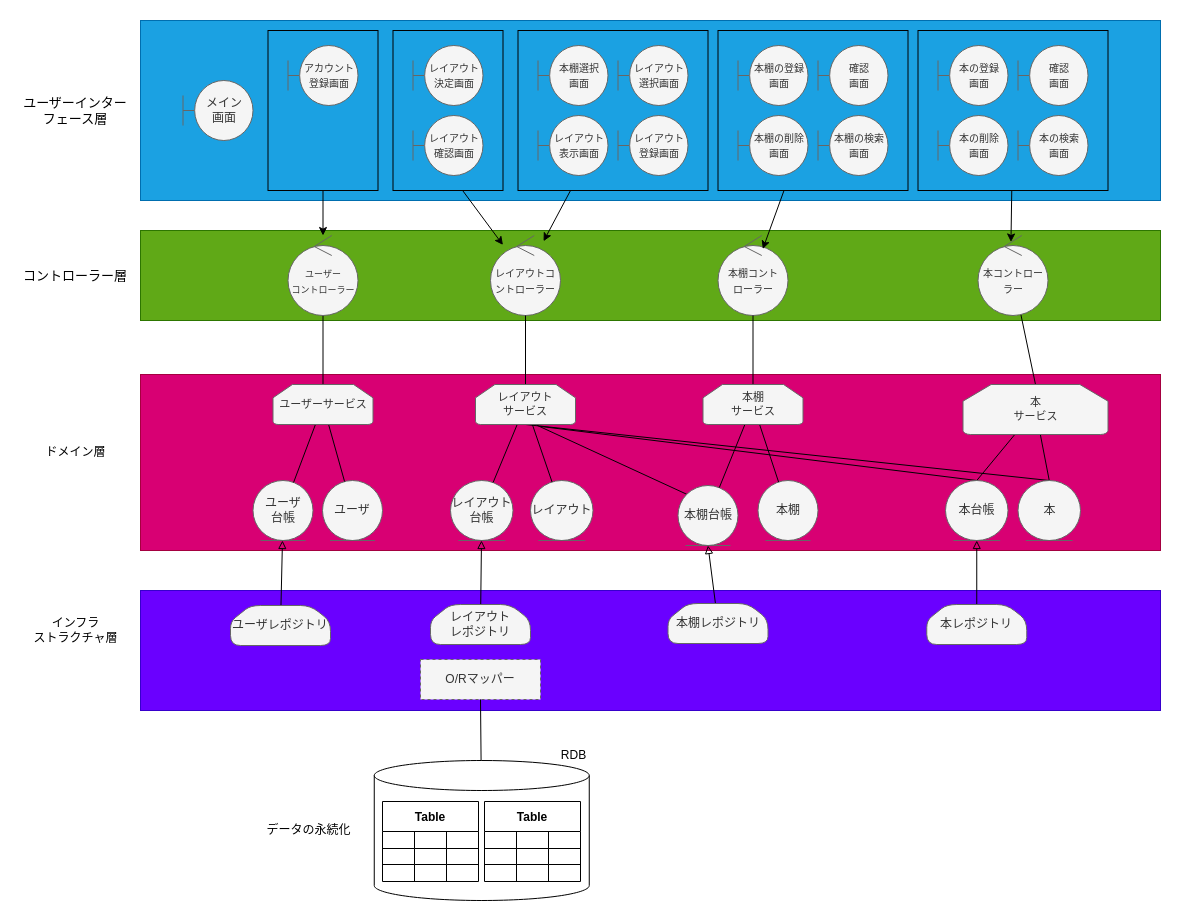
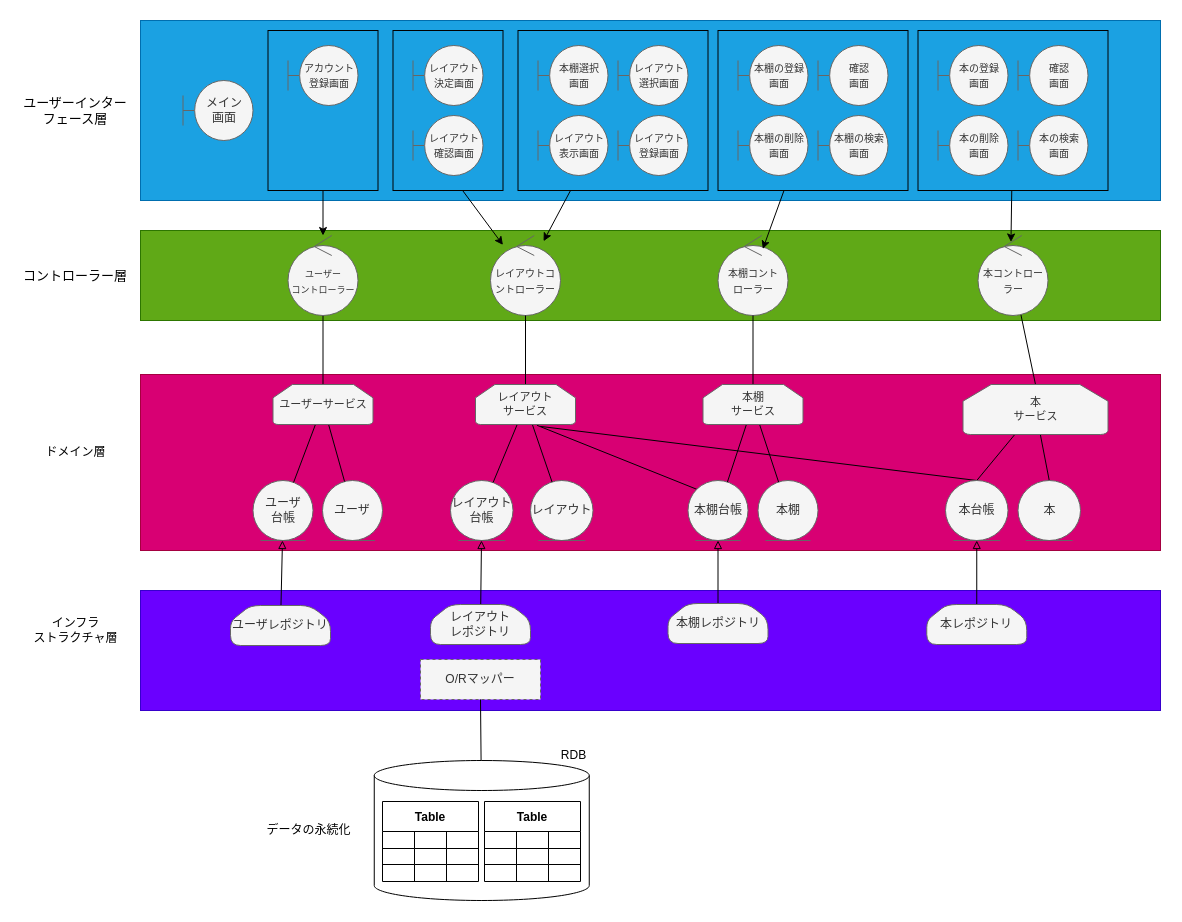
(822, 456) -> none
(708, 516) -> (718, 511)
